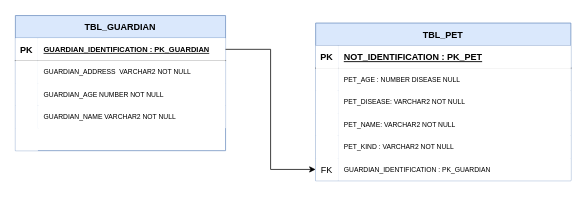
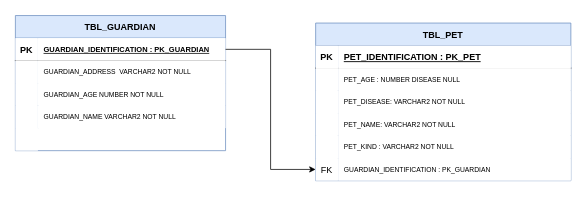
(408, 57) -> (408, 57)
